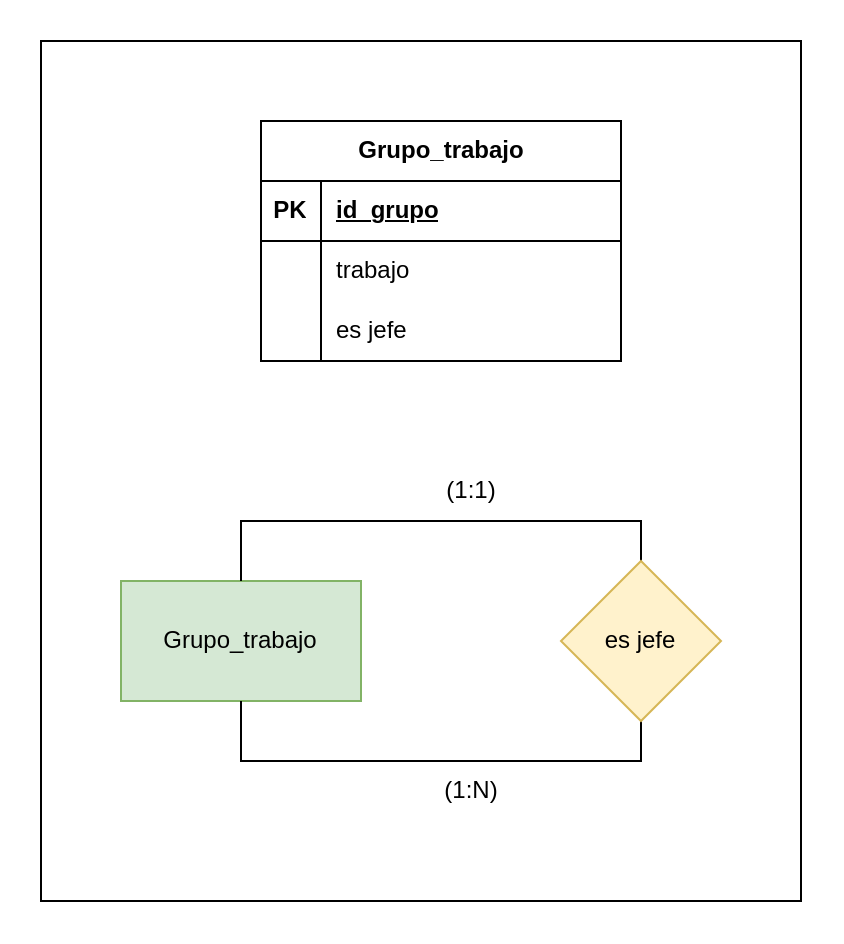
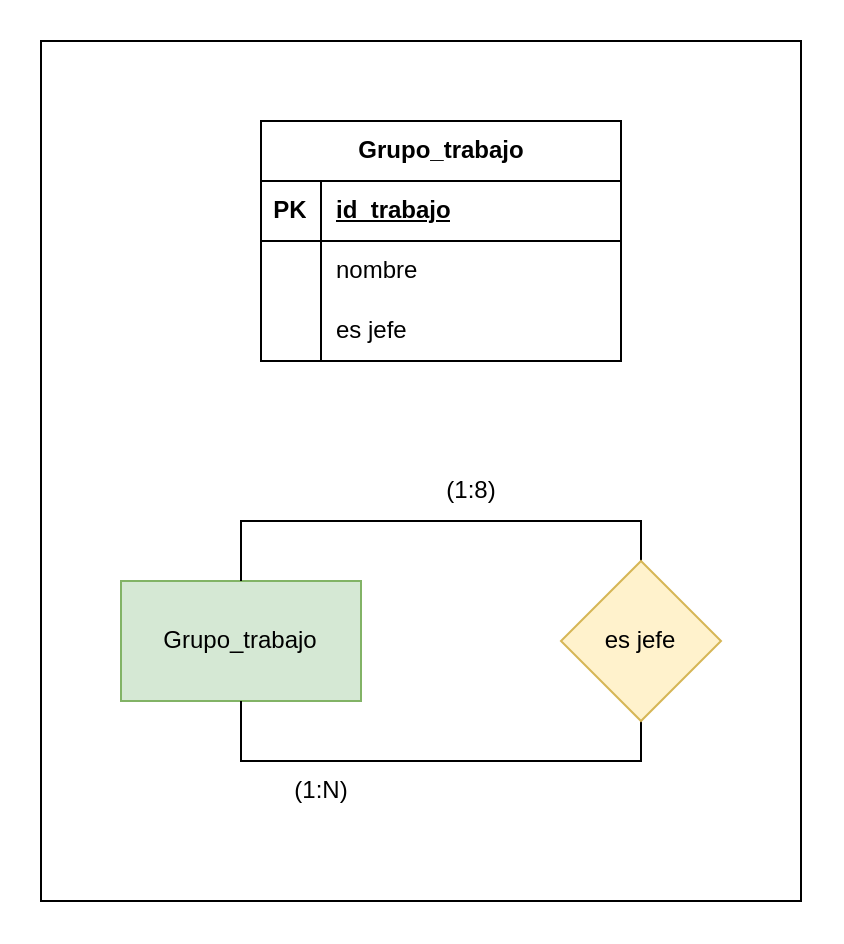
(388, 211) -> (401, 211)
(384, 271) -> (377, 271)
(472, 491) -> (472, 491)
(471, 791) -> (321, 791)
